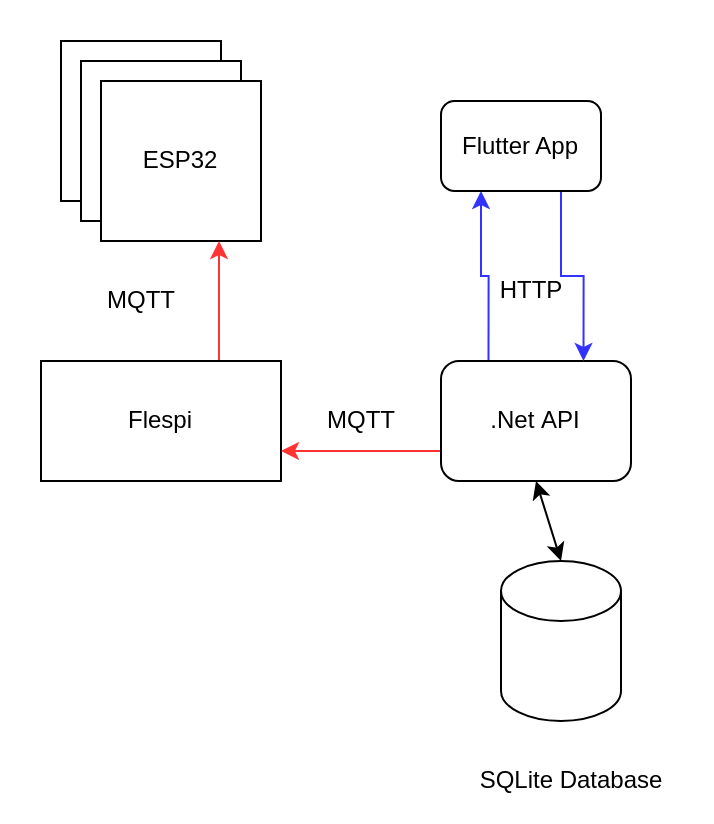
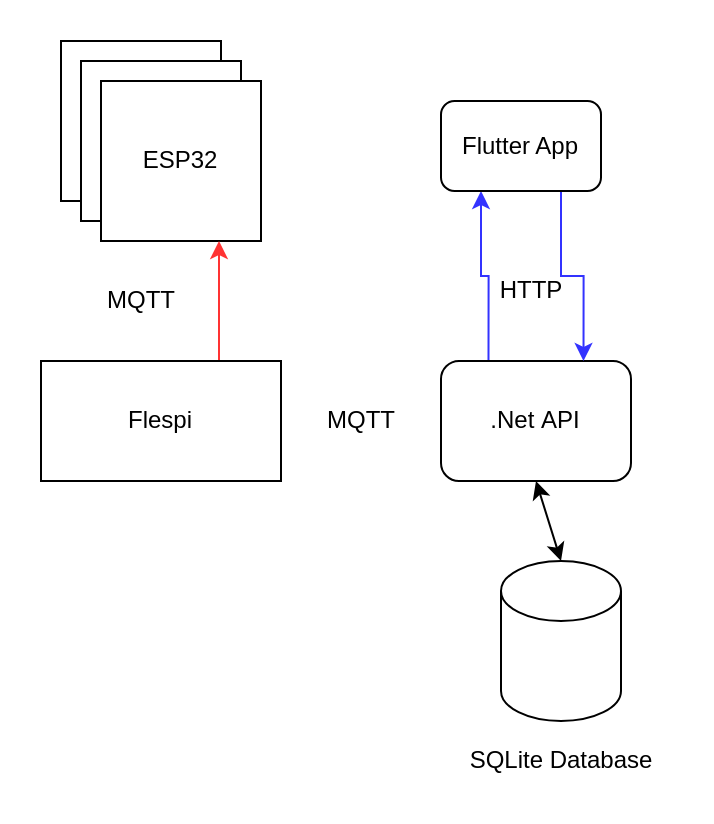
(368, 451) -> none
(571, 781) -> (561, 761)
